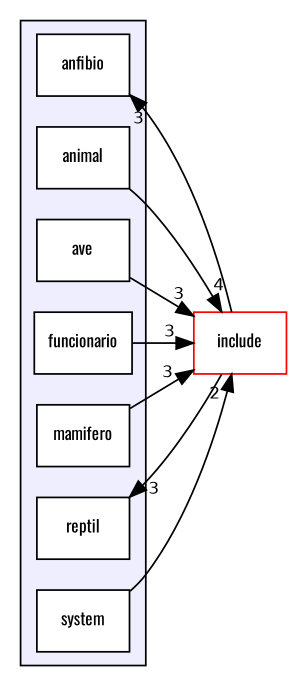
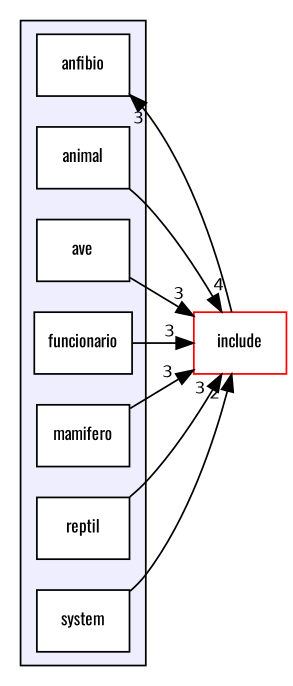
(185, 432) -> (175, 446)
